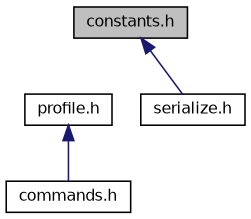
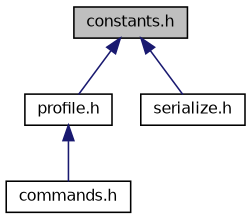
none -> (95, 73)
